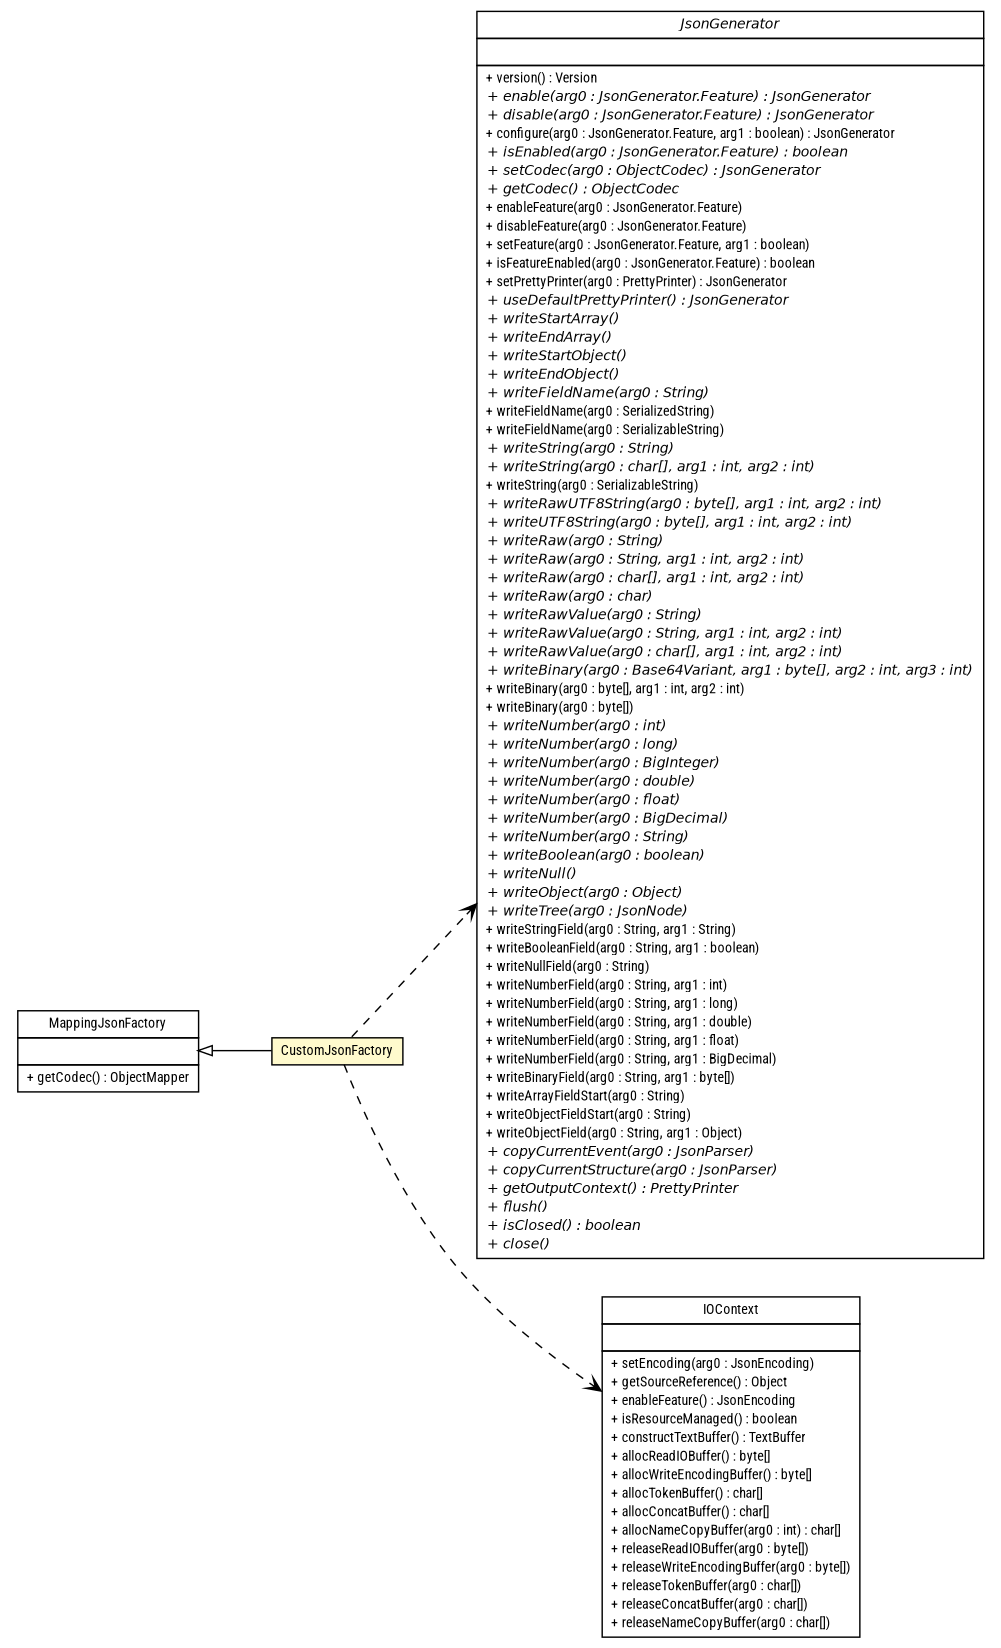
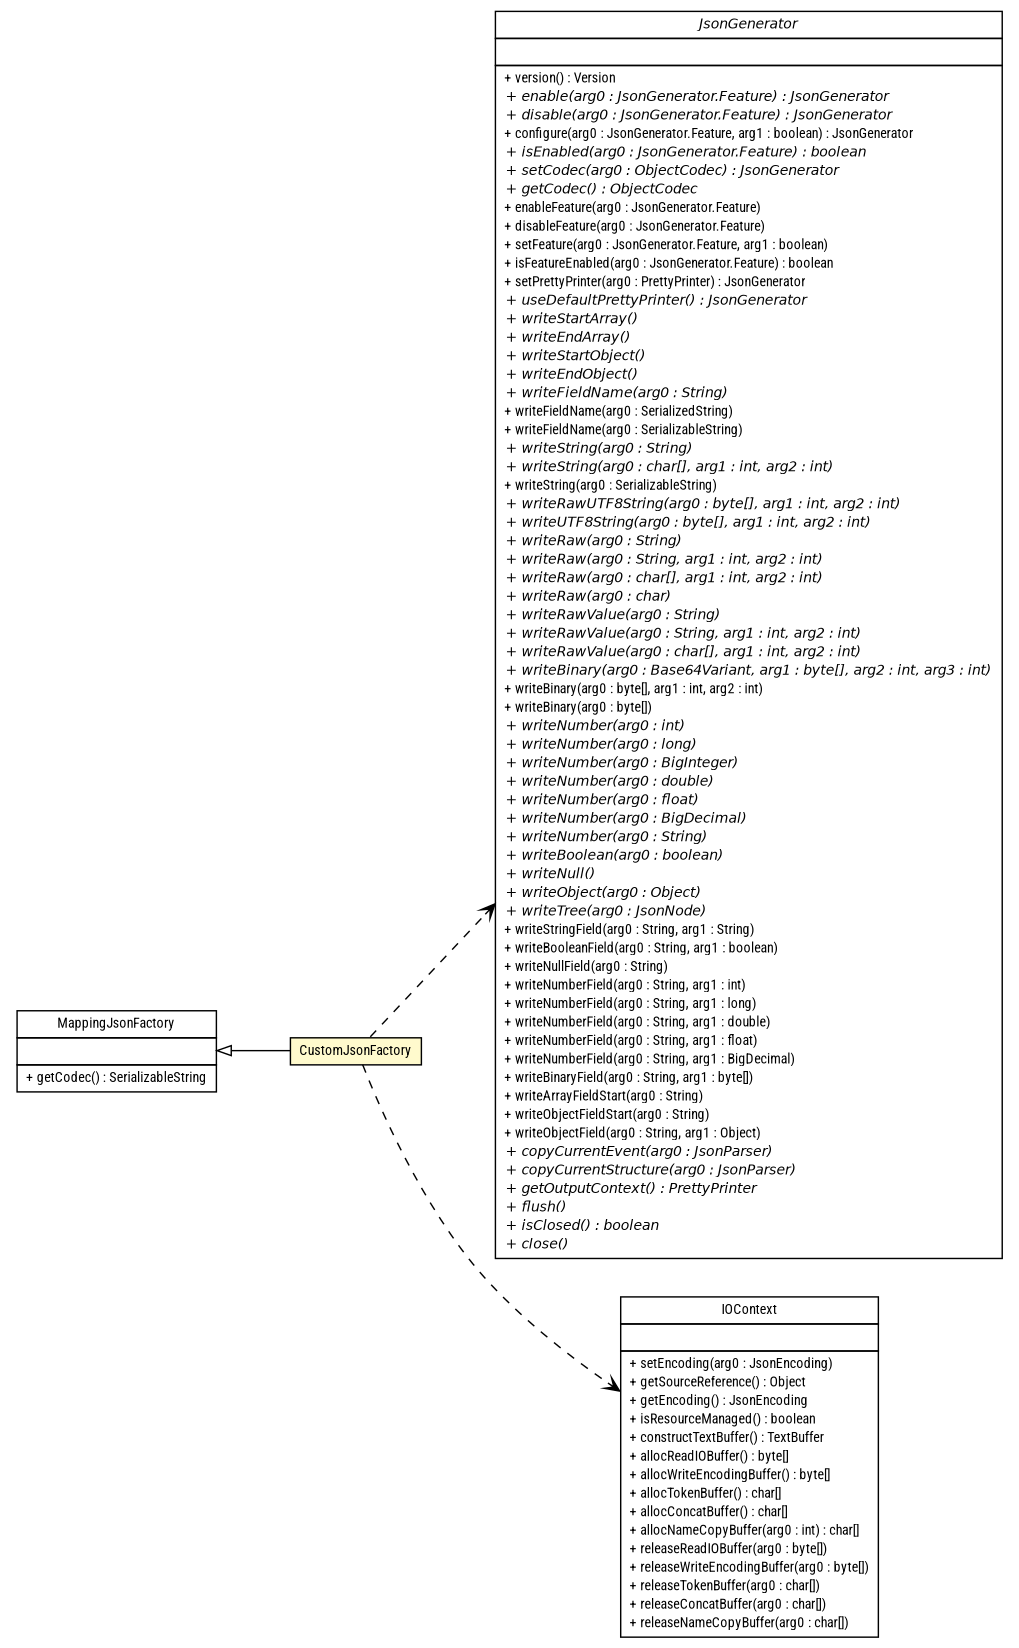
(108, 1078) -> (117, 1078)
(704, 1401) -> (719, 1401)
